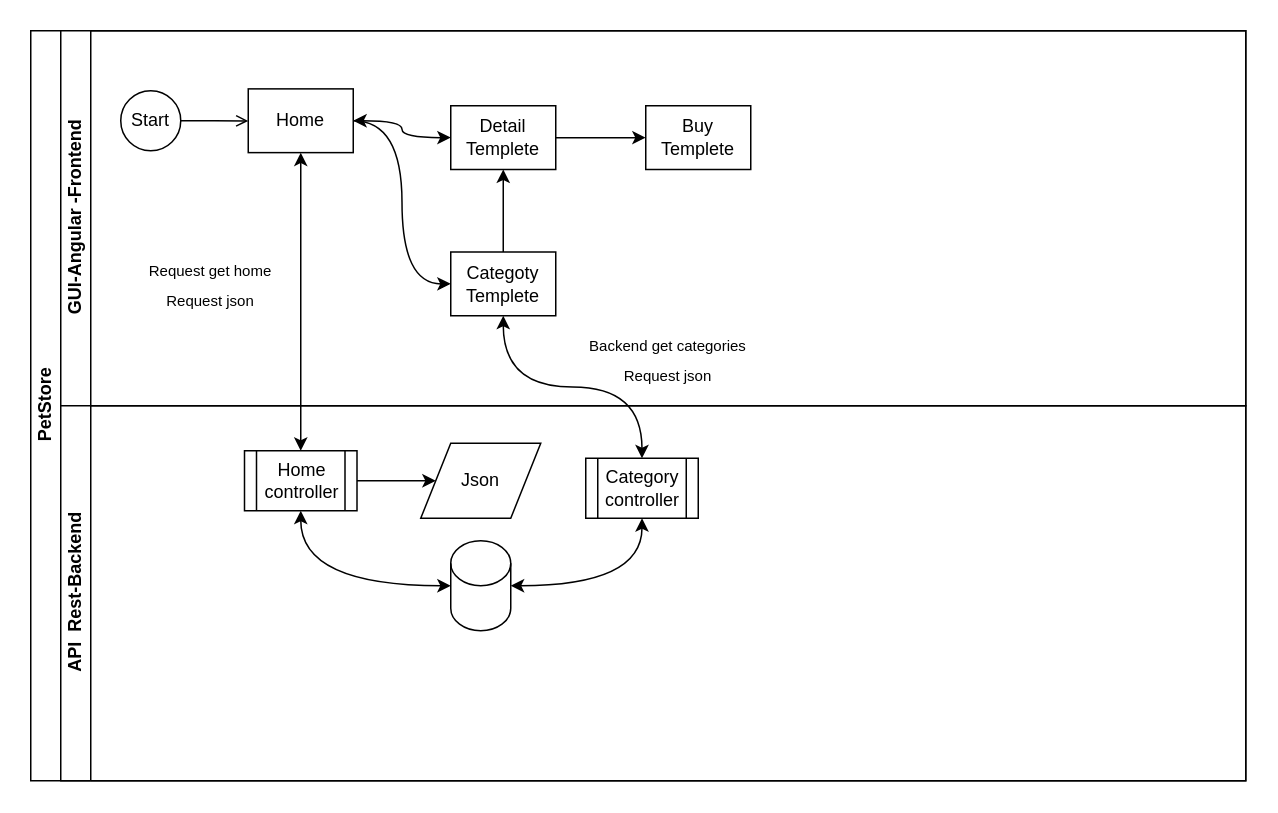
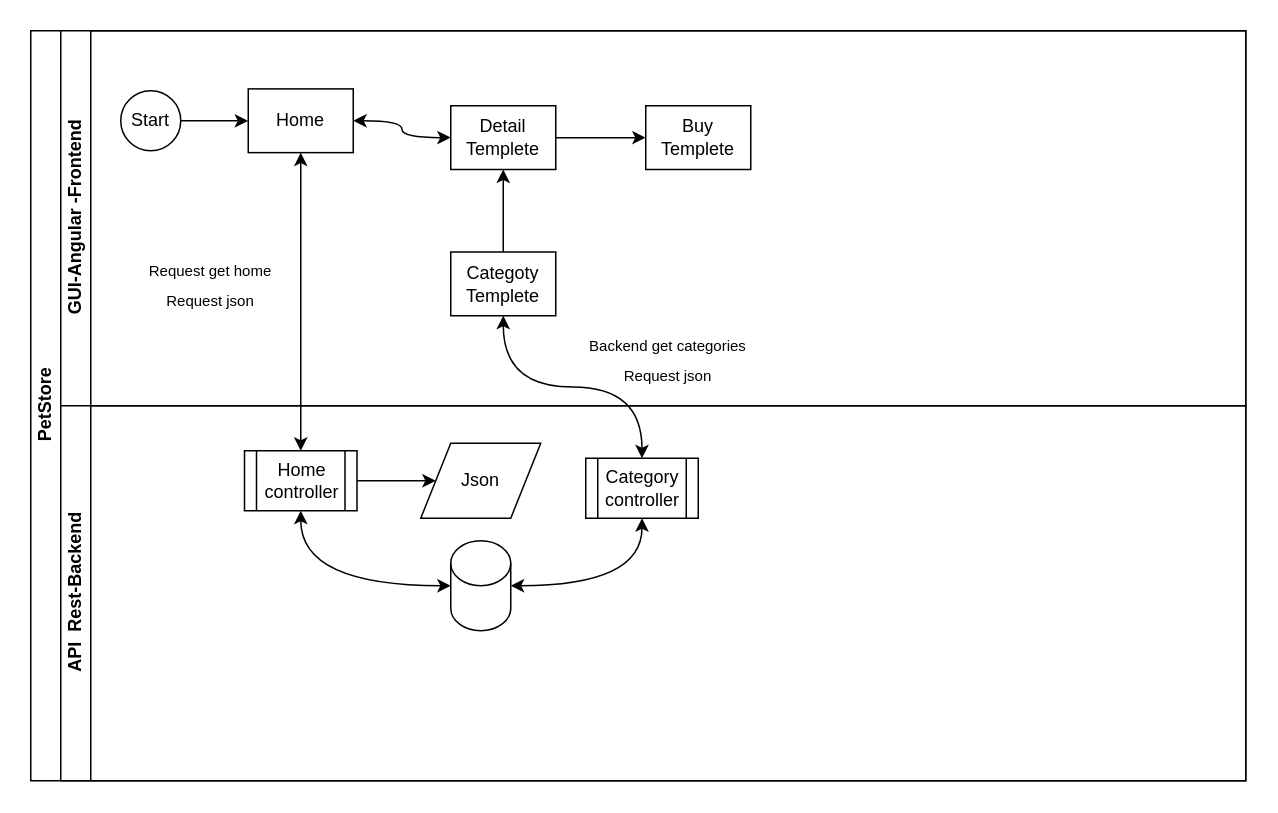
(239, 121) -> (237, 121)
(402, 205) -> none
